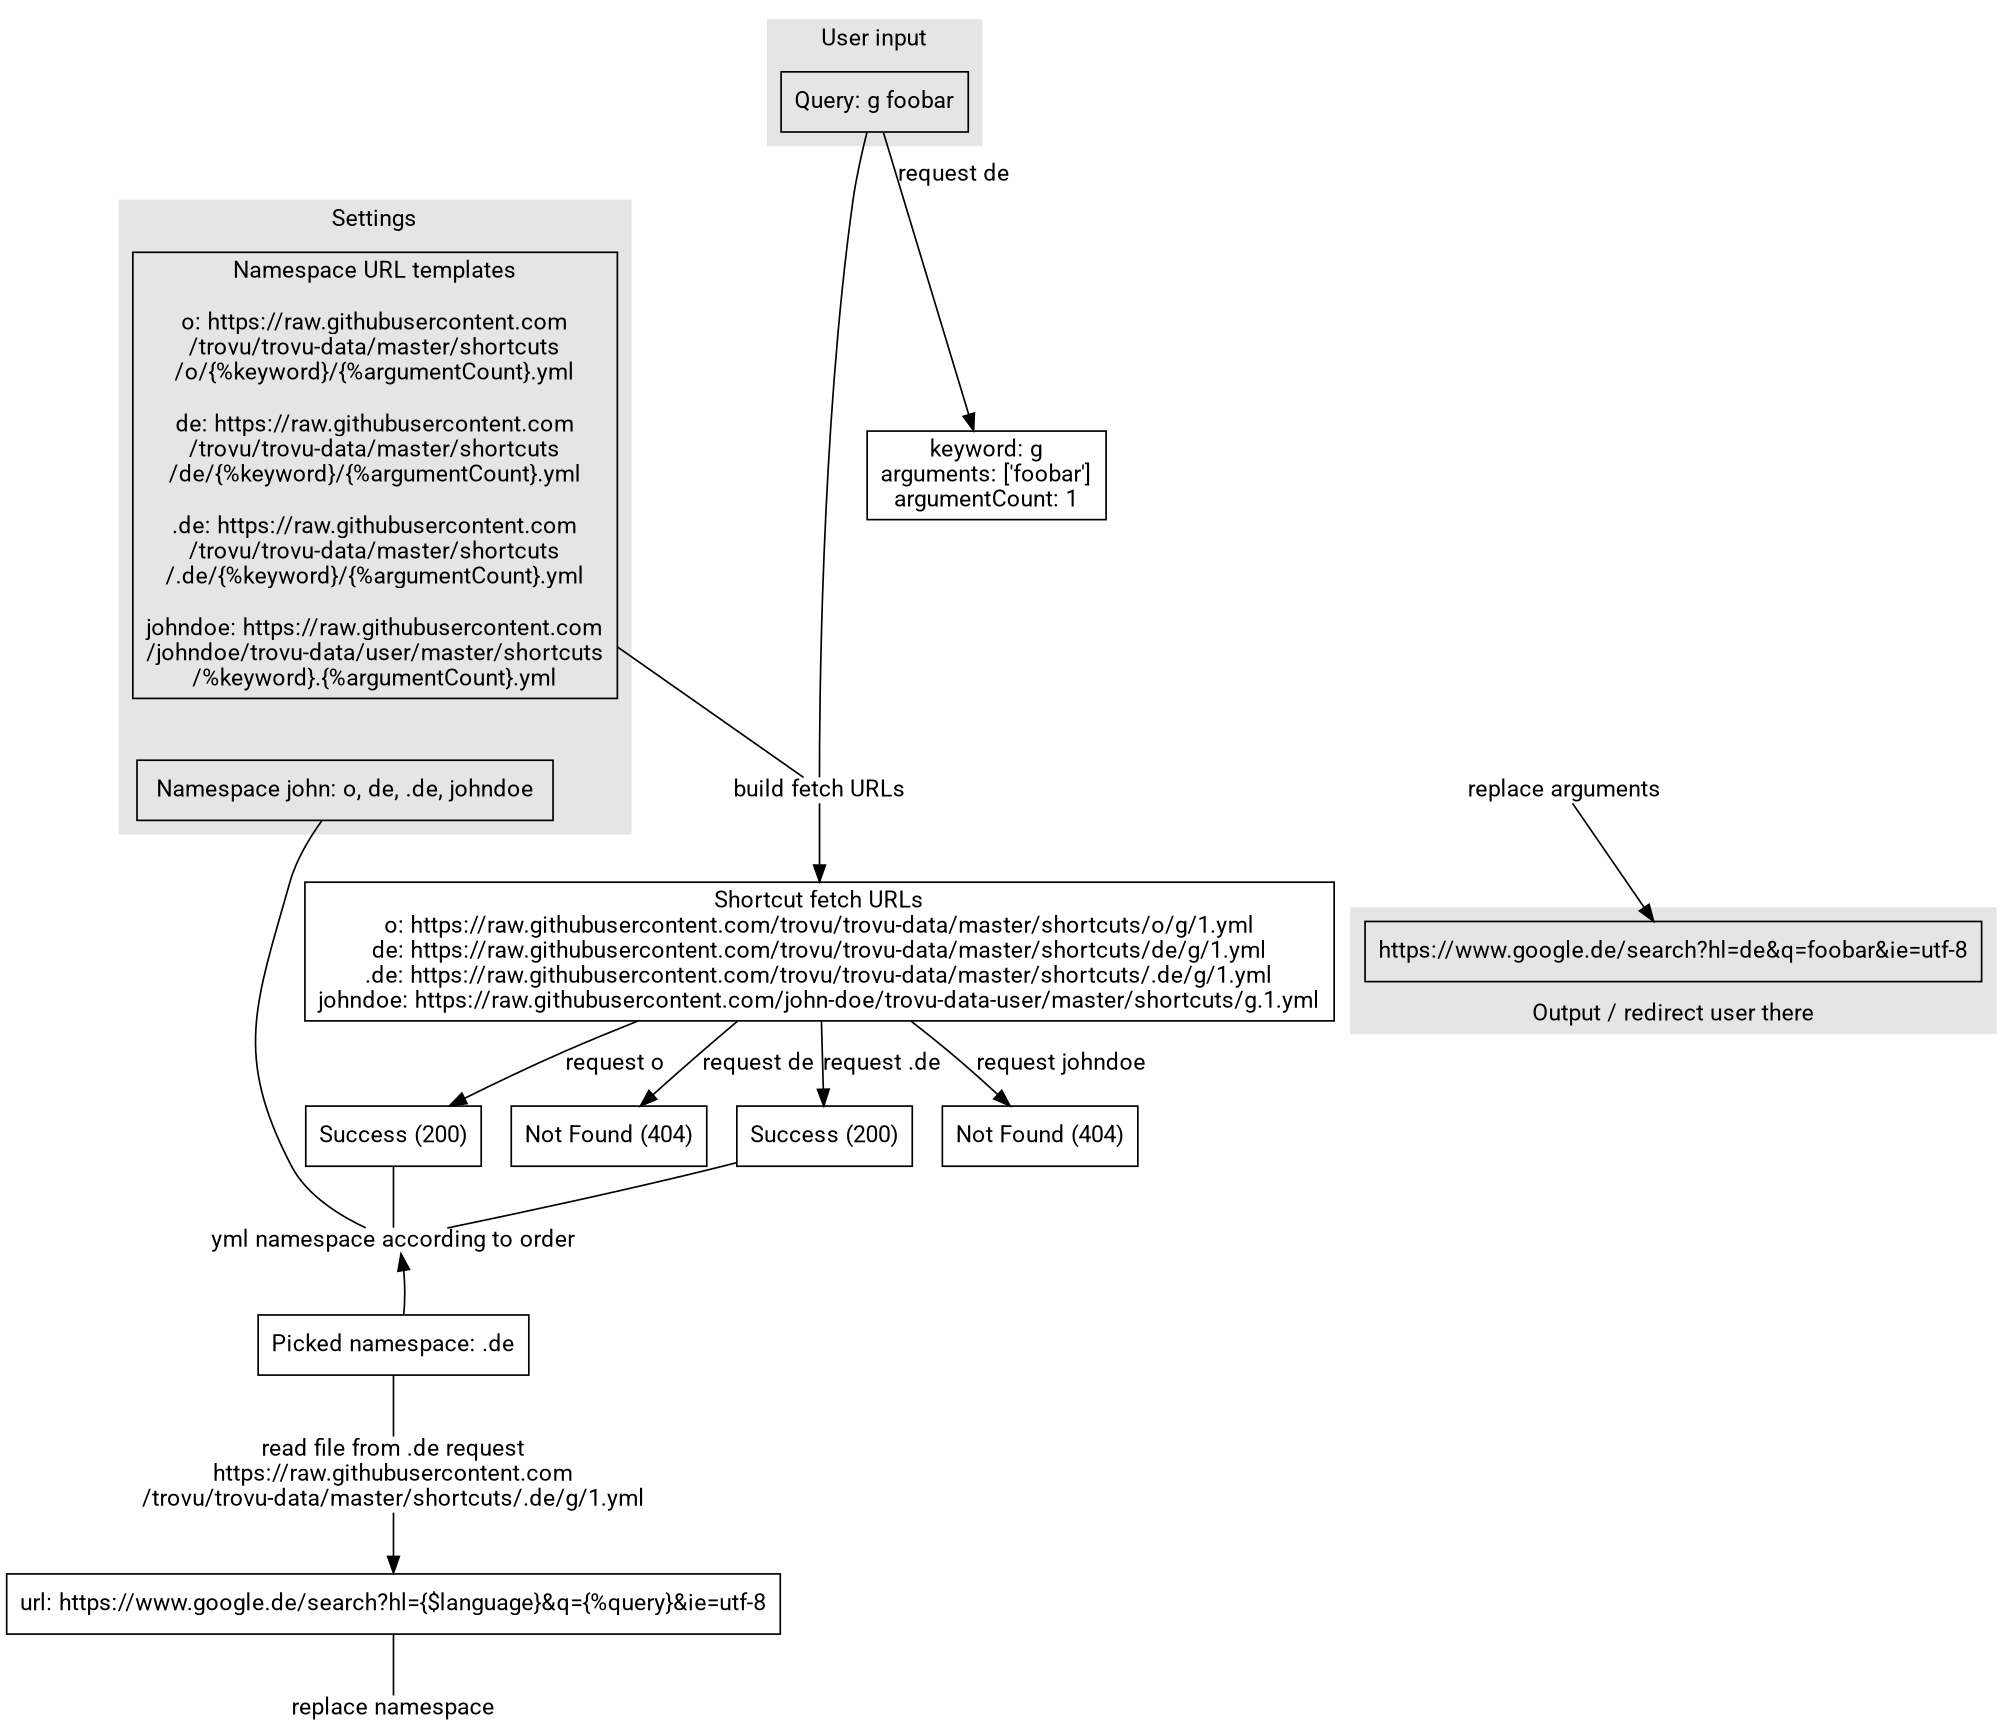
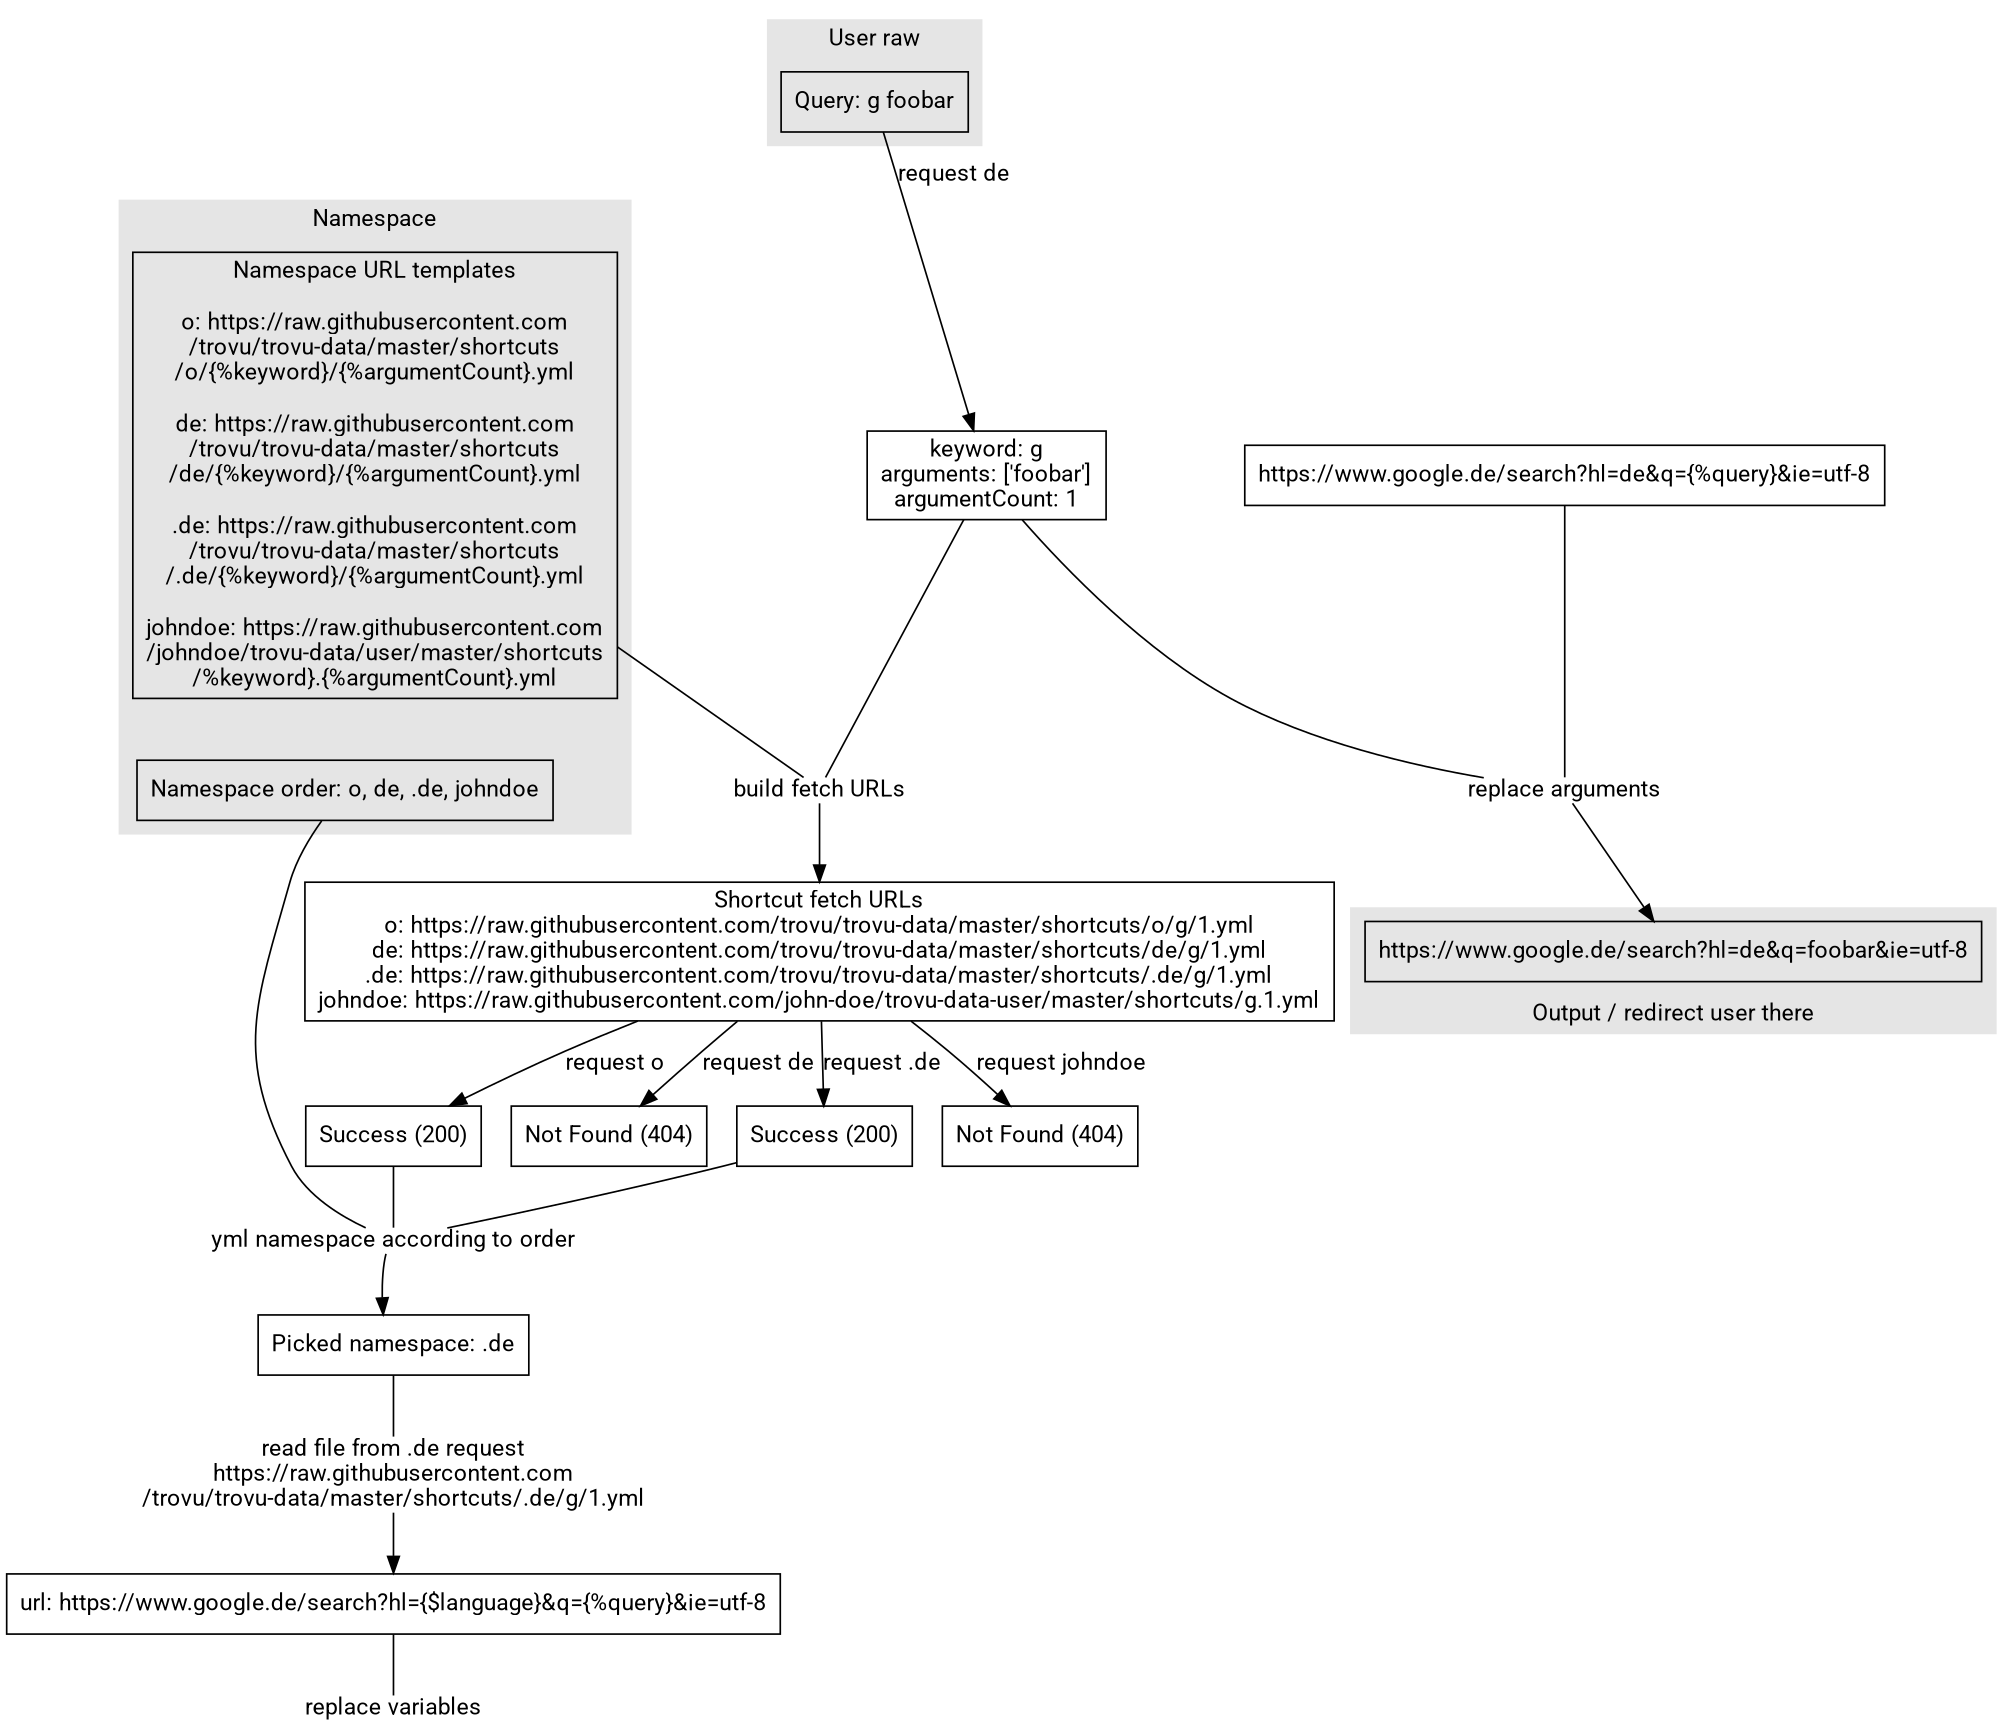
(875, 39) -> (875, 39)
(375, 220) -> (375, 220)
(829, 454) -> (895, 649)
none -> (1565, 475)
none -> (1227, 696)
(345, 790) -> (345, 790)
(405, 1293) -> (383, 1276)
(393, 1708) -> (393, 1708)
